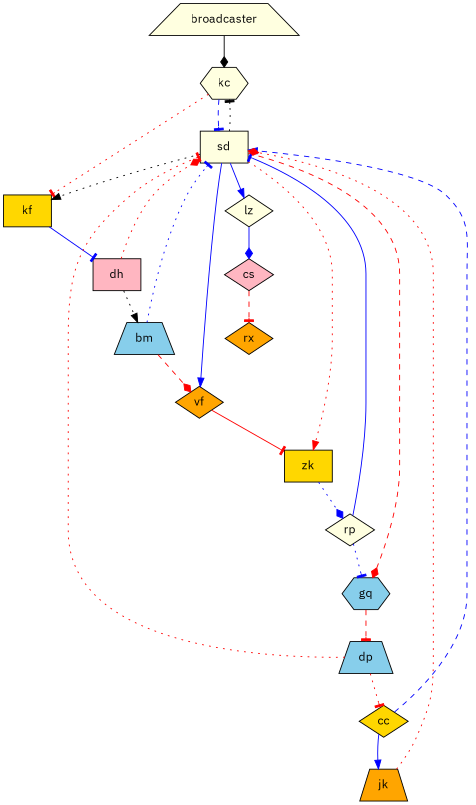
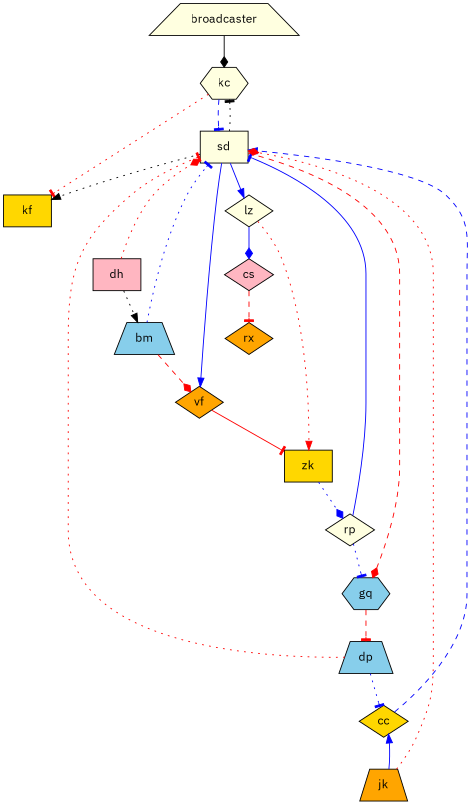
(70, 241) -> none
(332, 285) -> (300, 327)
(375, 688) -> (375, 688)
(378, 747) -> (390, 756)
